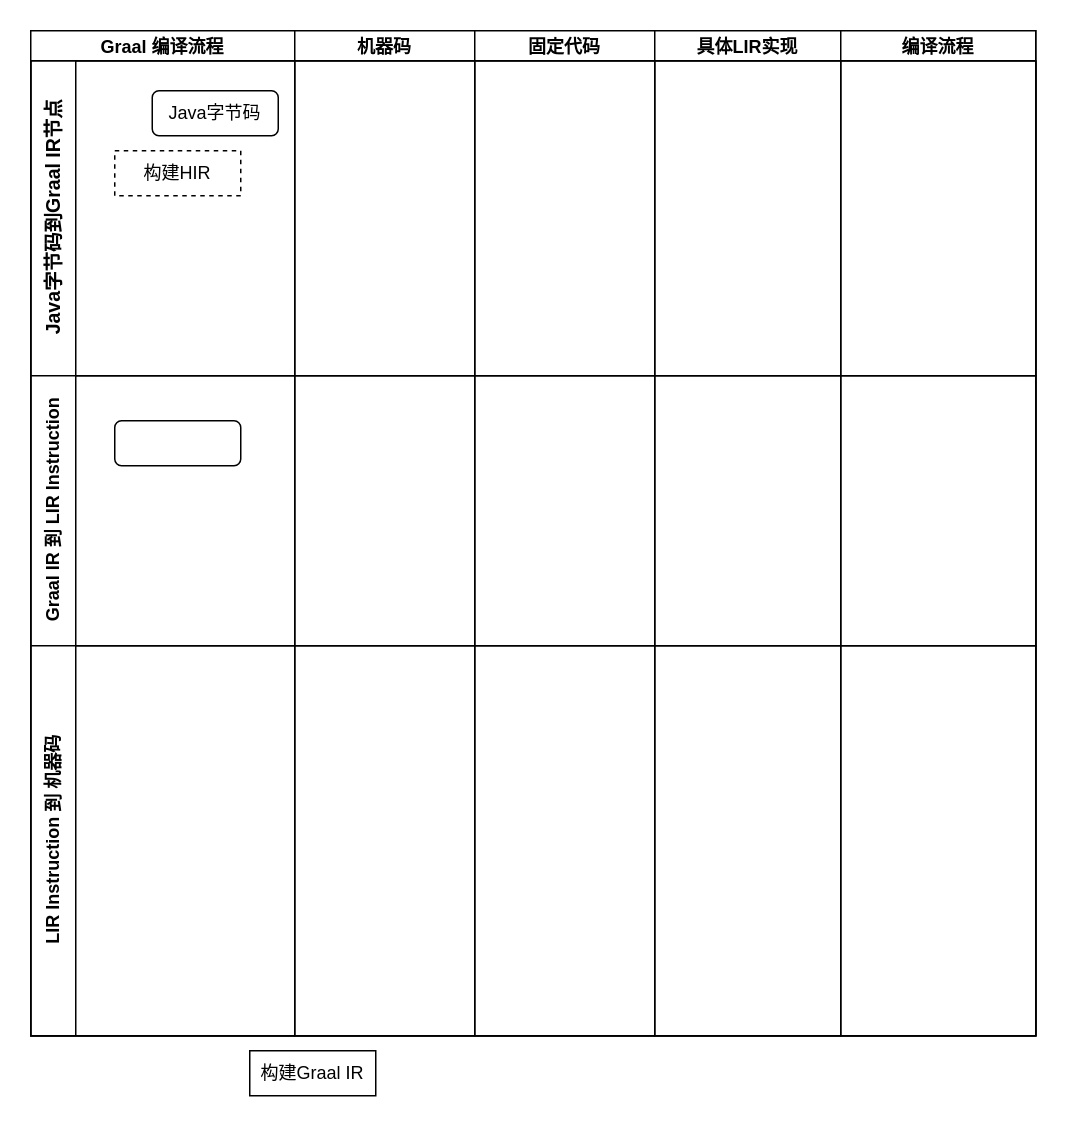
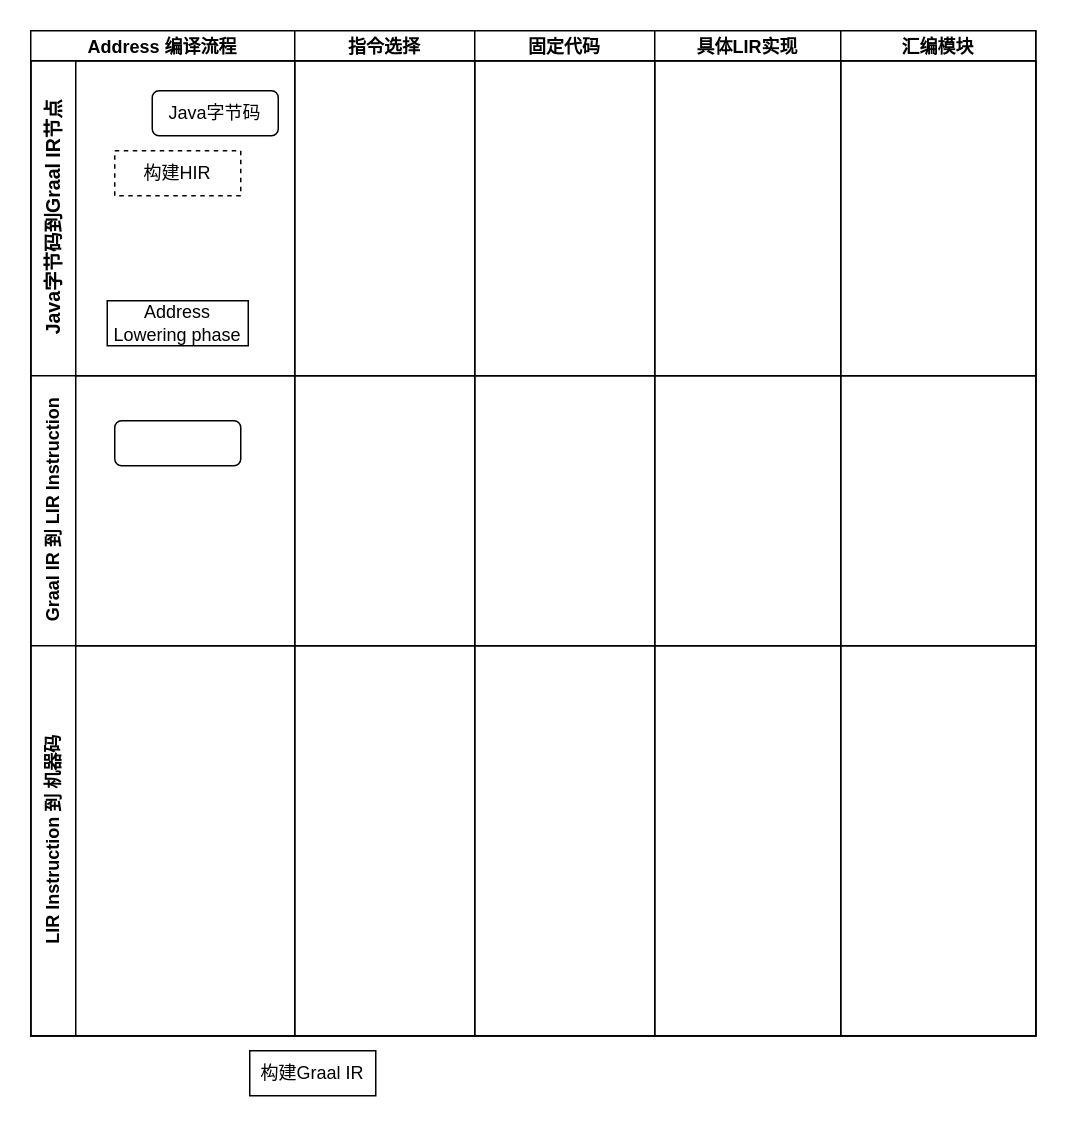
(162, 47) -> (162, 47)
(384, 47) -> (384, 47)
(938, 47) -> (938, 47)
none -> (178, 323)
